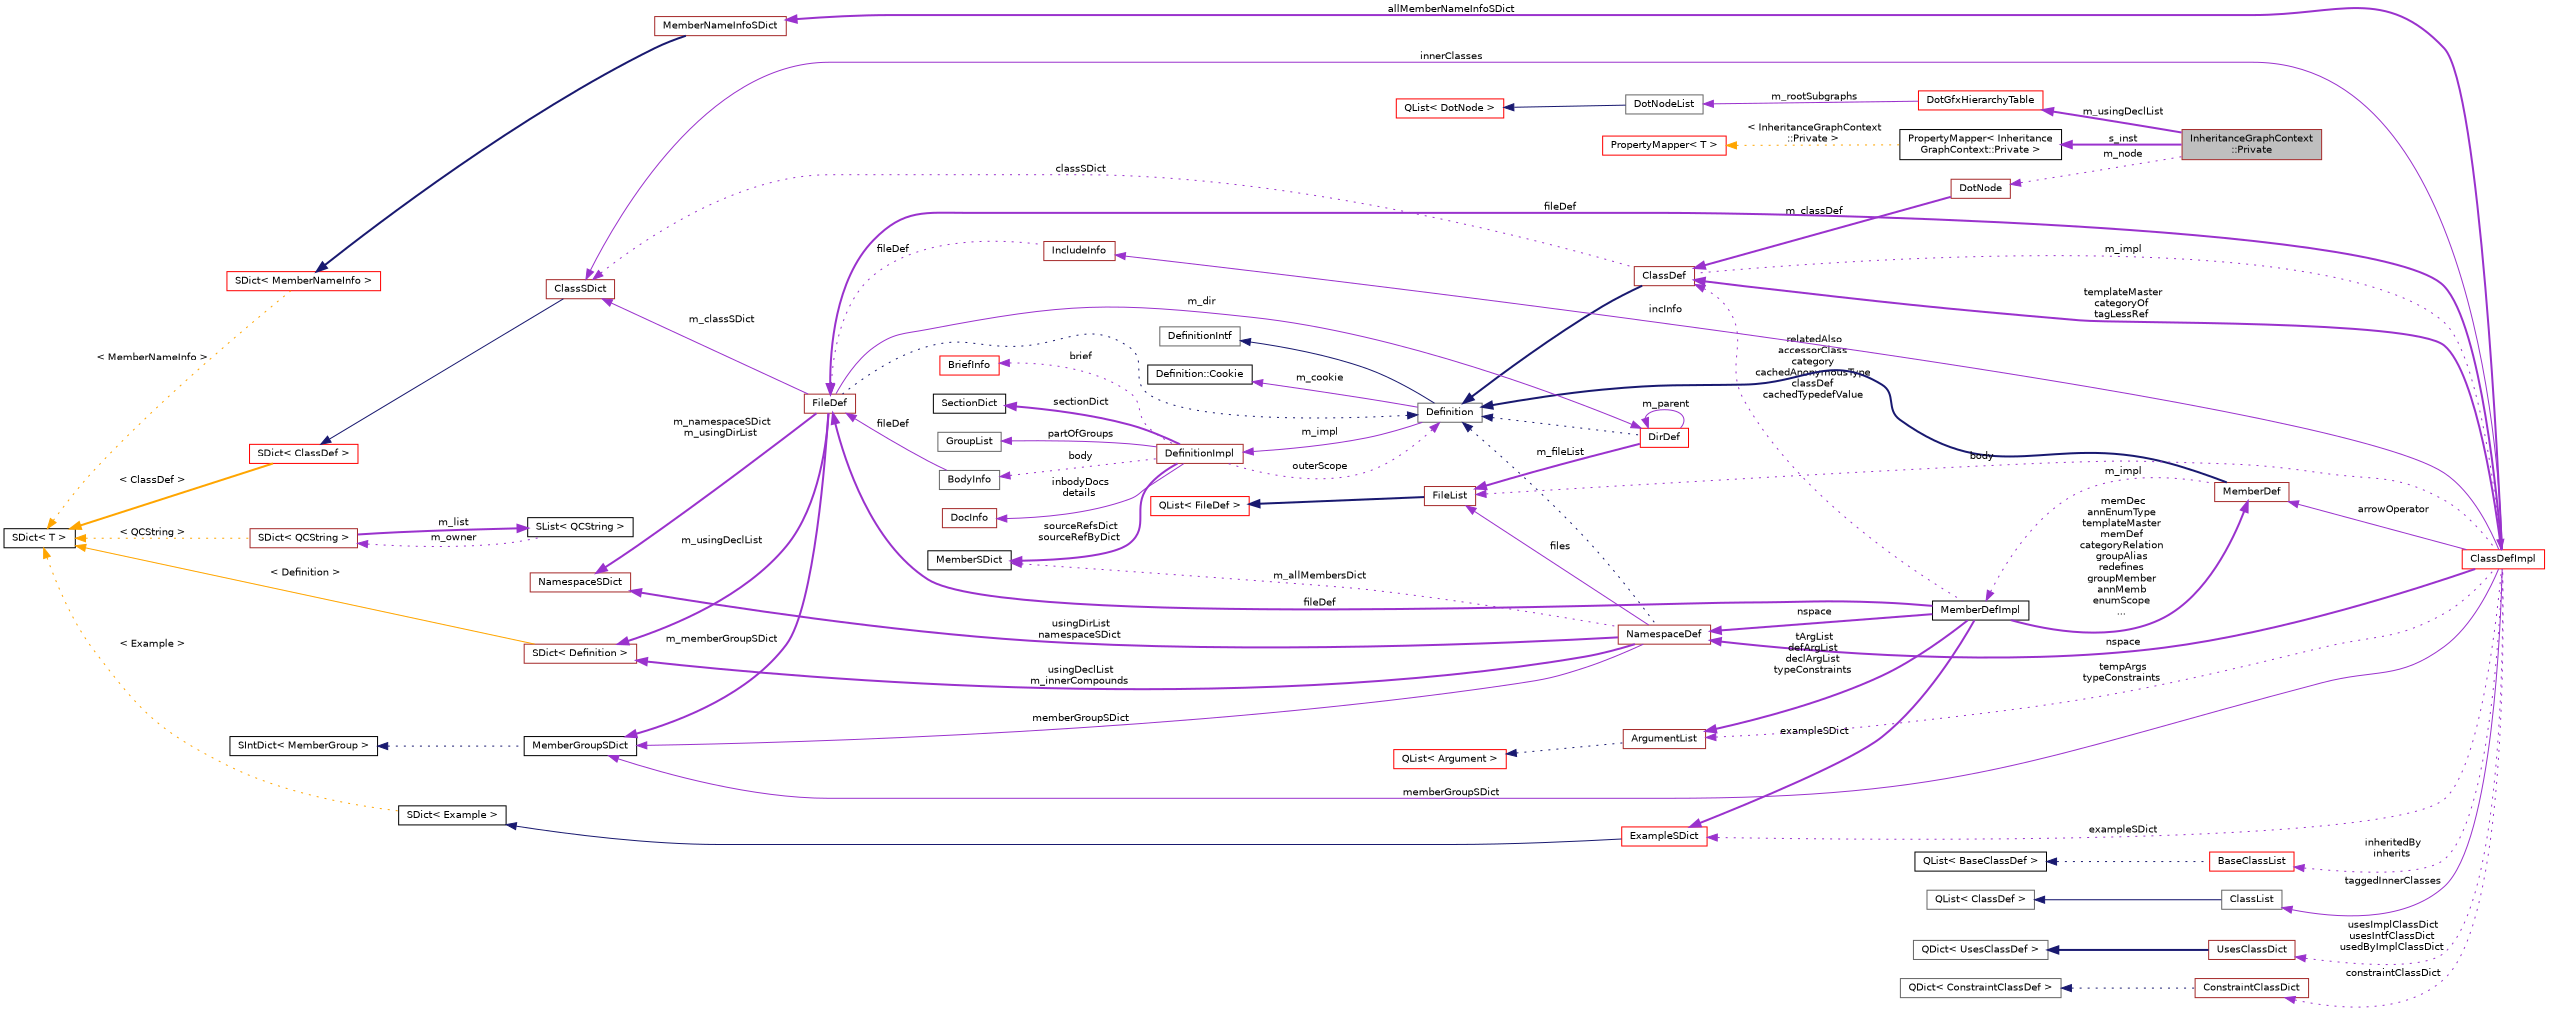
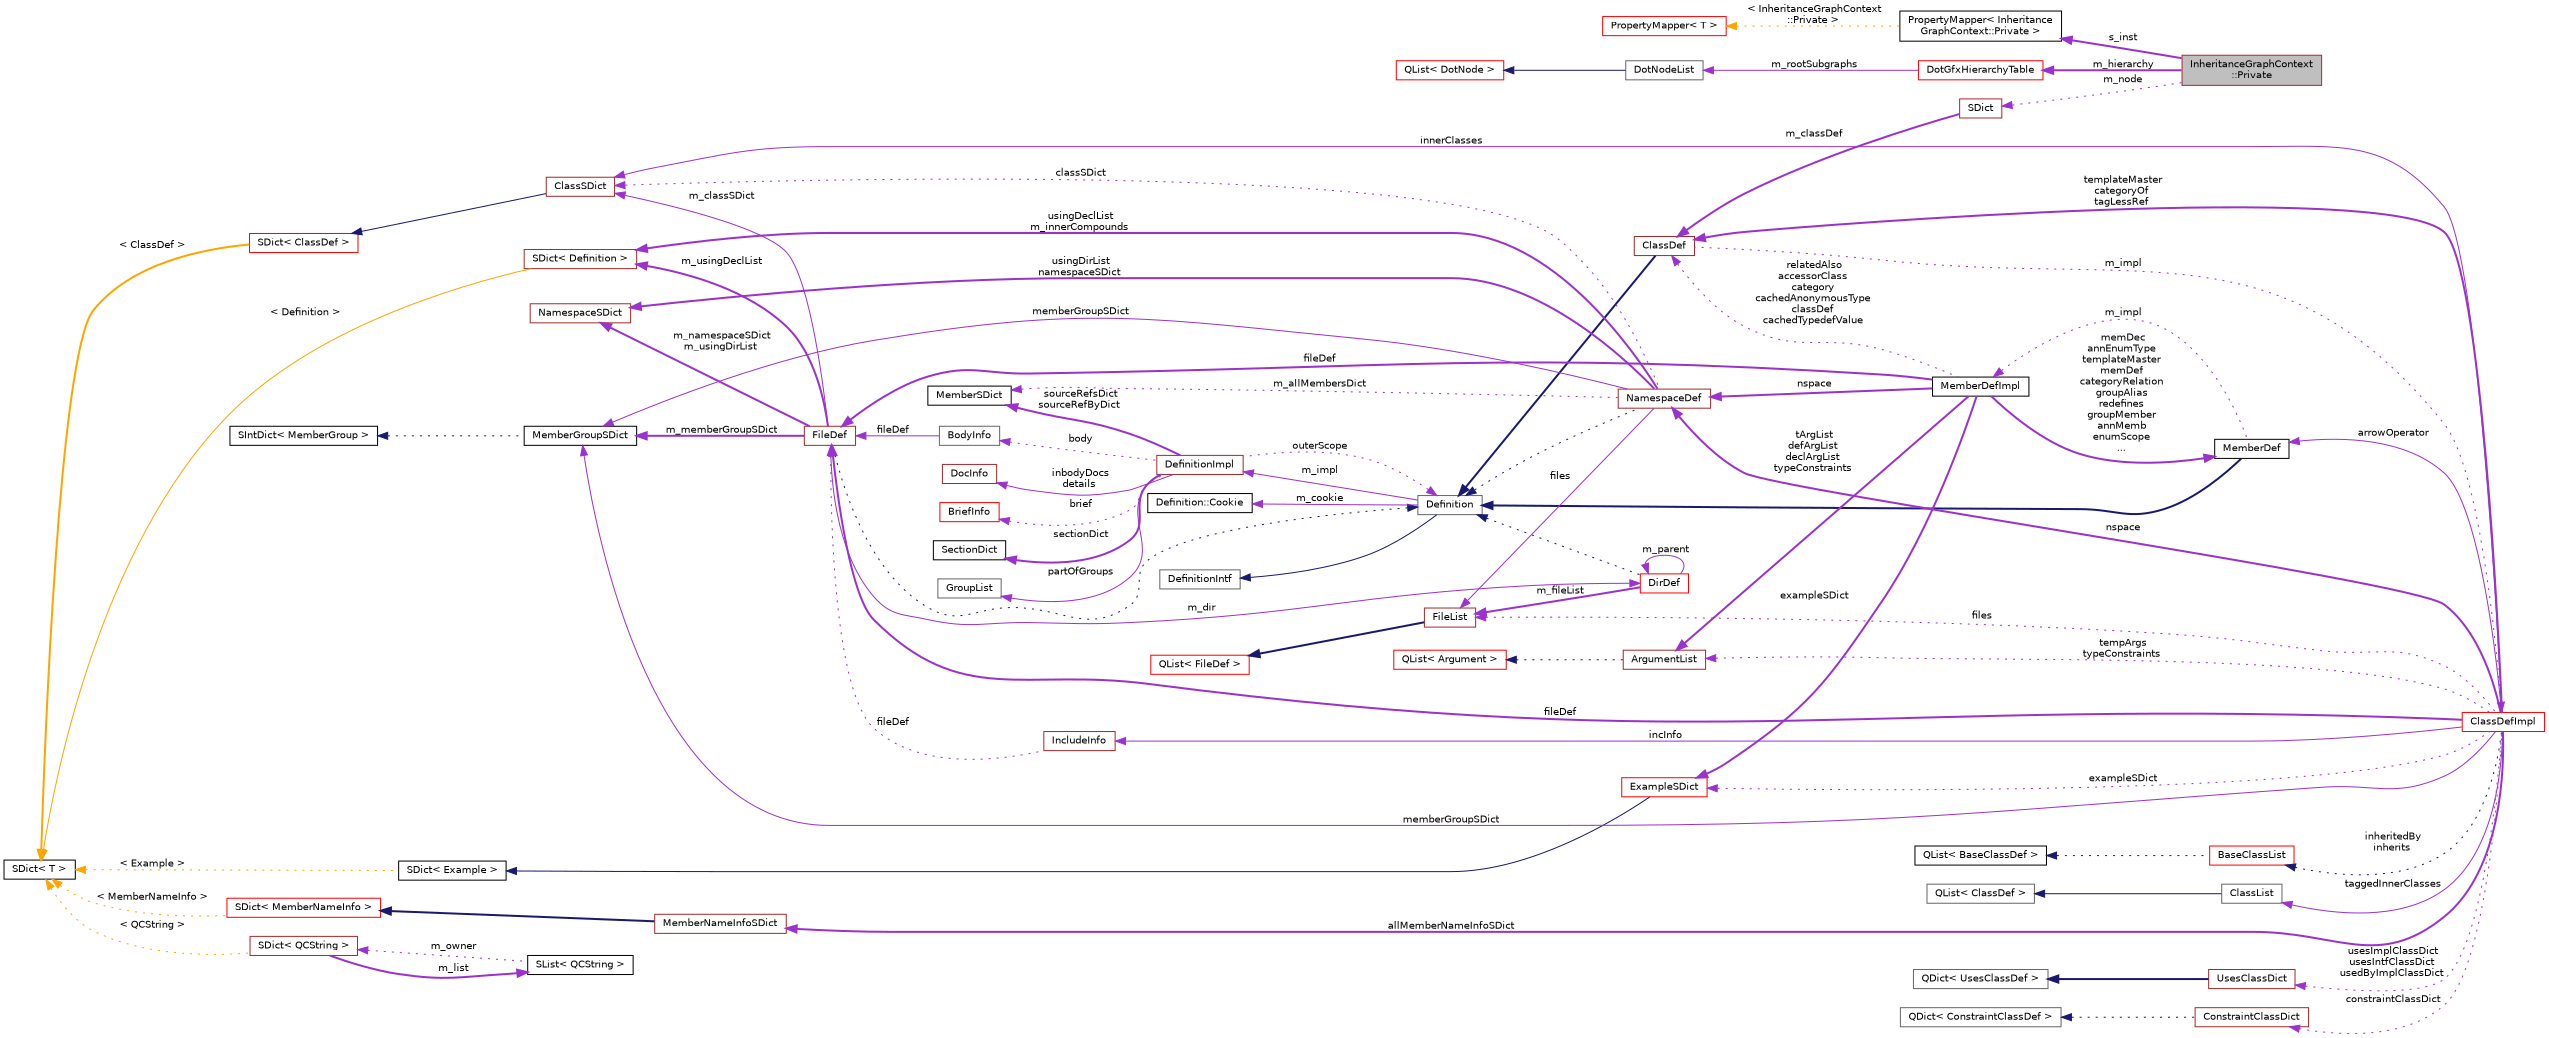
(2122, 112) -> (2122, 65)
(1110, 176) -> (1187, 183)
(1981, 189) -> (1981, 108)
(1981, 456) -> (1981, 616)
(2252, 492) -> (2252, 449)
(2470, 810) -> (2438, 857)
